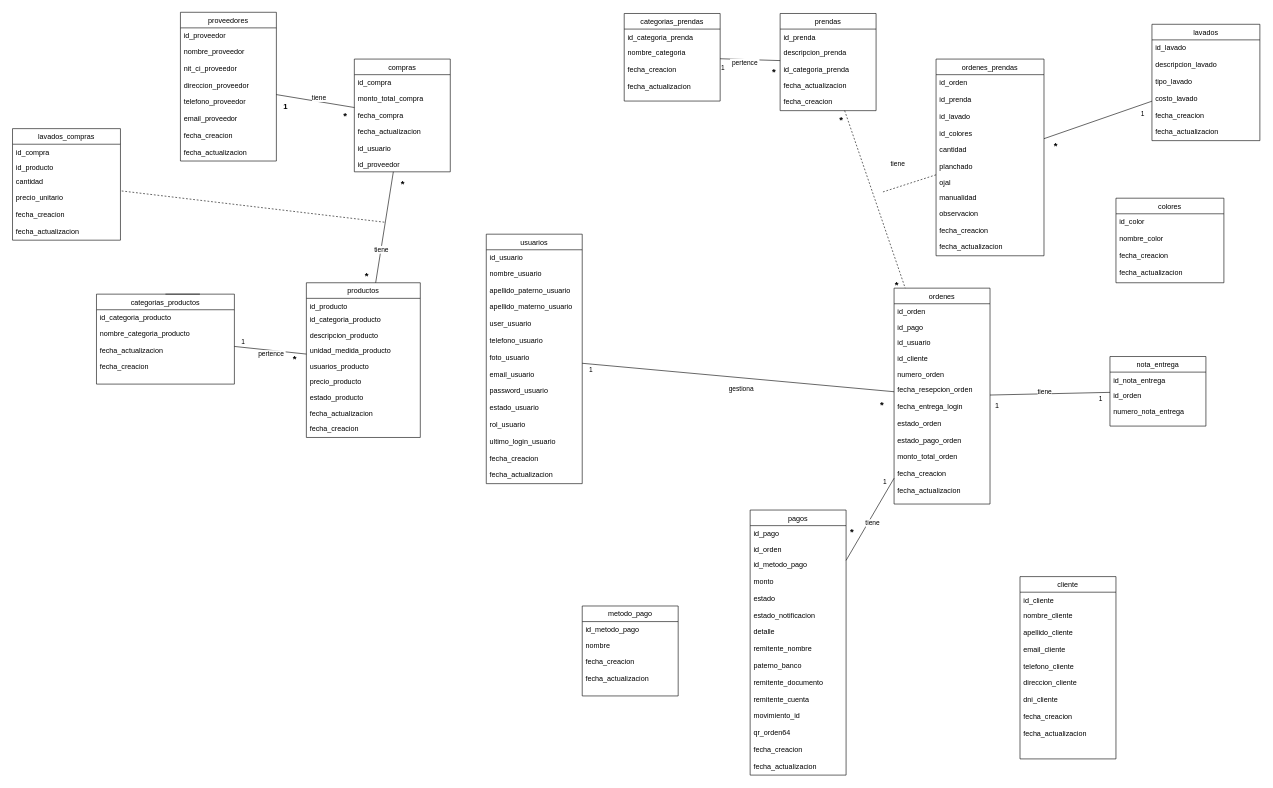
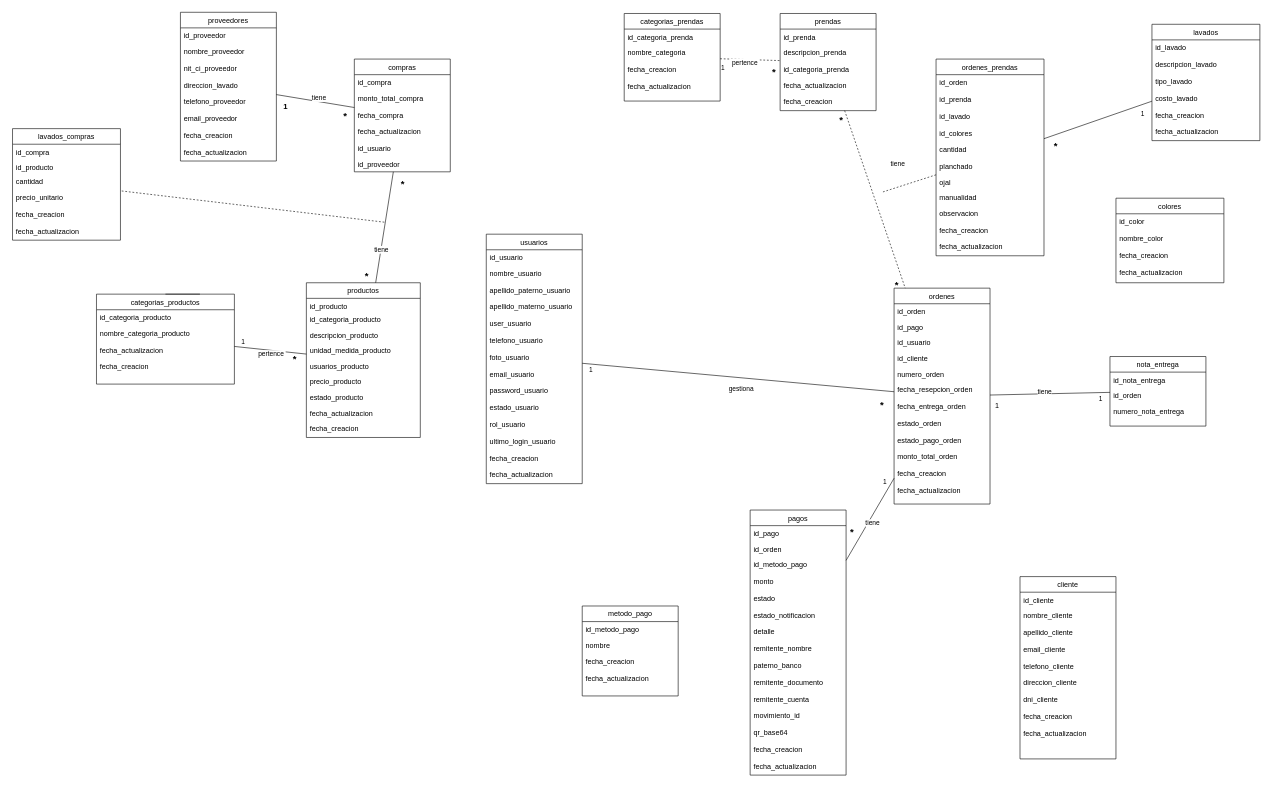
(769, 60) -> (769, 60)
(220, 85) -> (213, 85)
(934, 407) -> (936, 407)
(774, 733) -> (772, 733)
